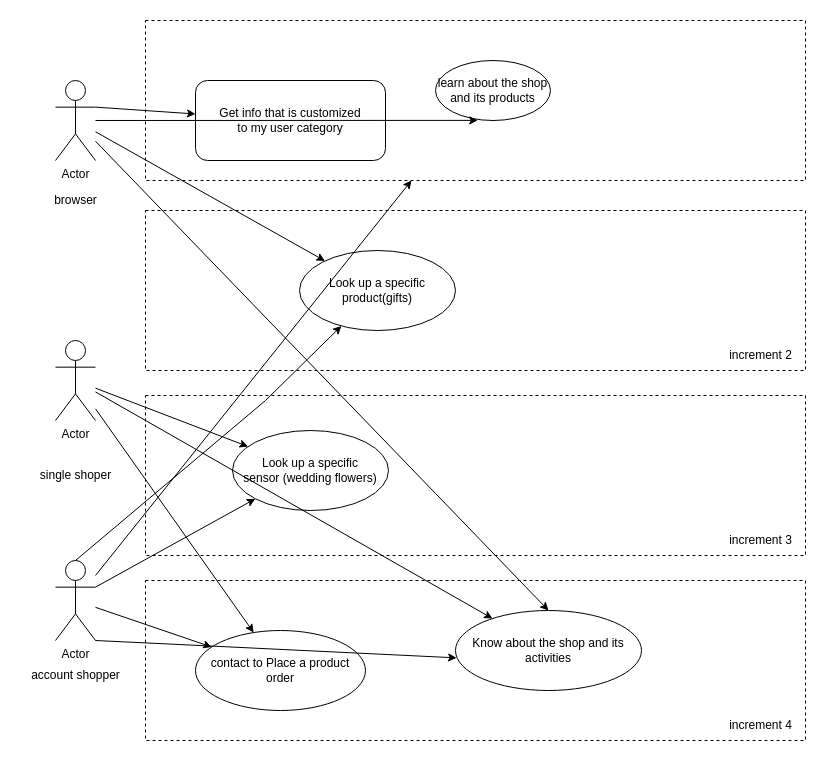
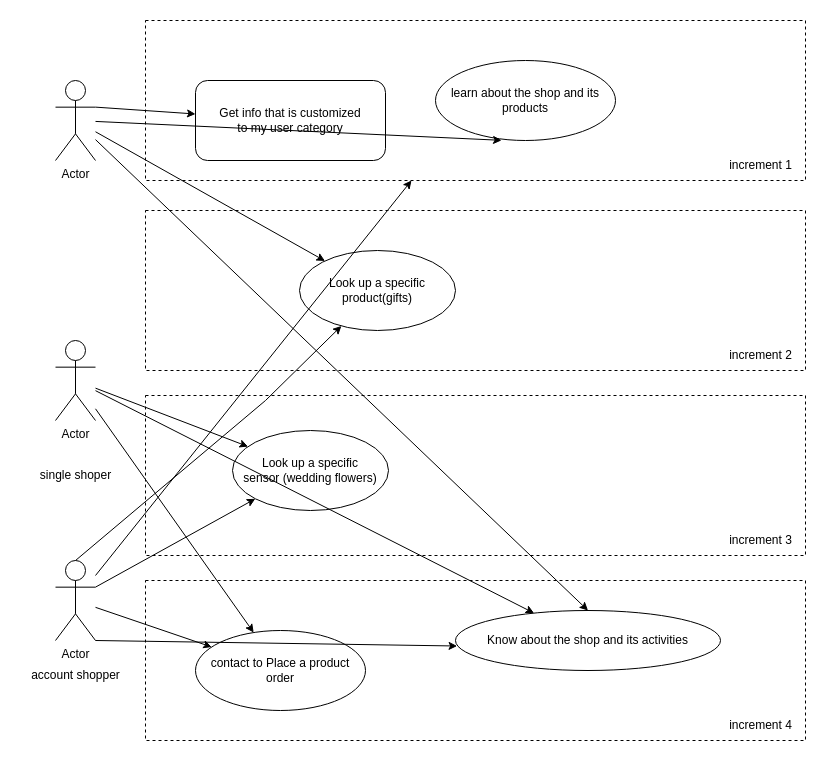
(493, 91) -> (526, 101)
none -> (761, 166)
(76, 201) -> none
(549, 651) -> (588, 641)
